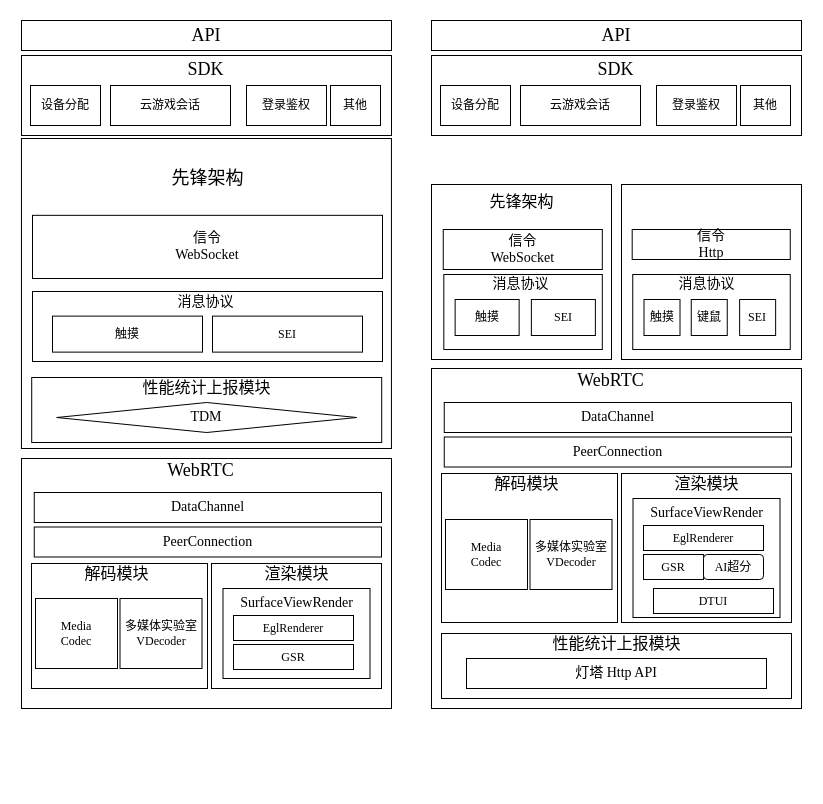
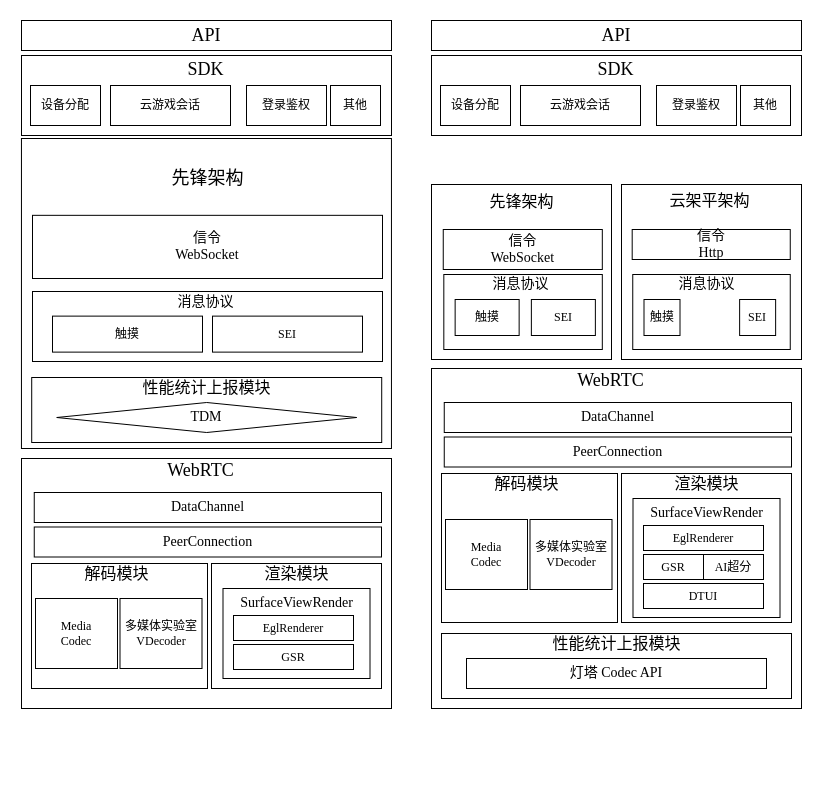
none -> (709, 201)
(709, 318) -> none
(734, 567) -> (734, 567)
(714, 601) -> (704, 596)
(617, 674) -> (617, 674)
